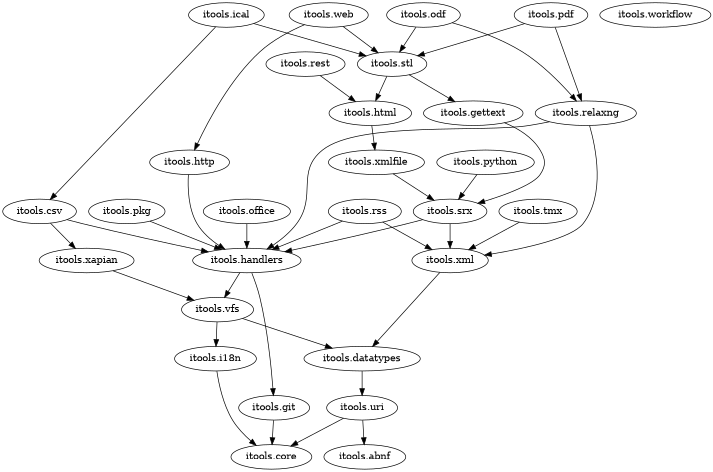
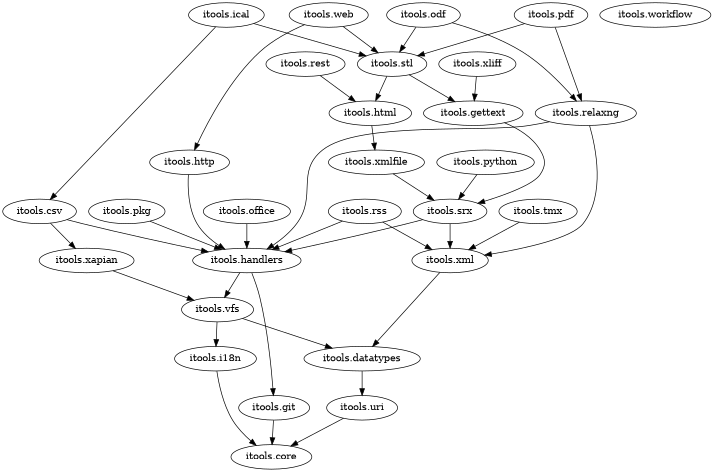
none -> (477, 64)
(365, 457) -> none
